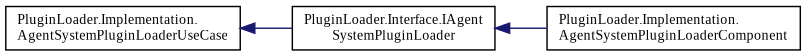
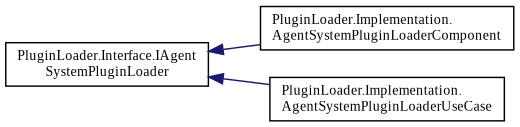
(274, 28) -> (246, 82)
